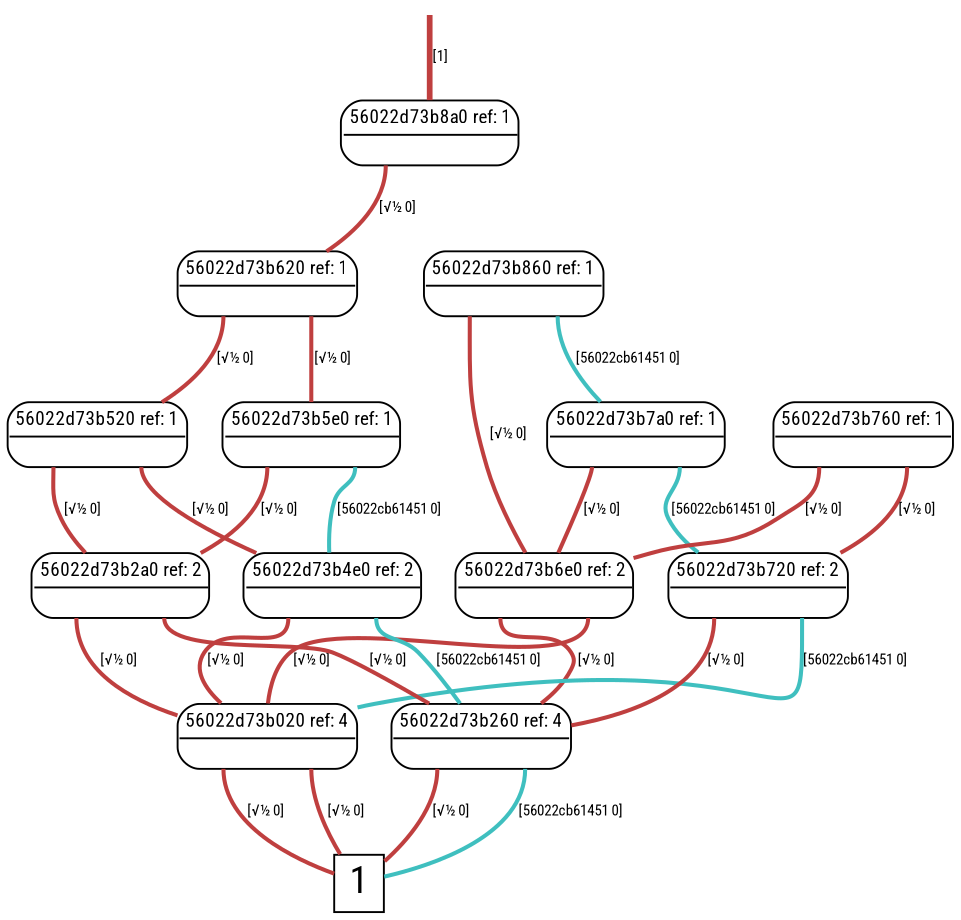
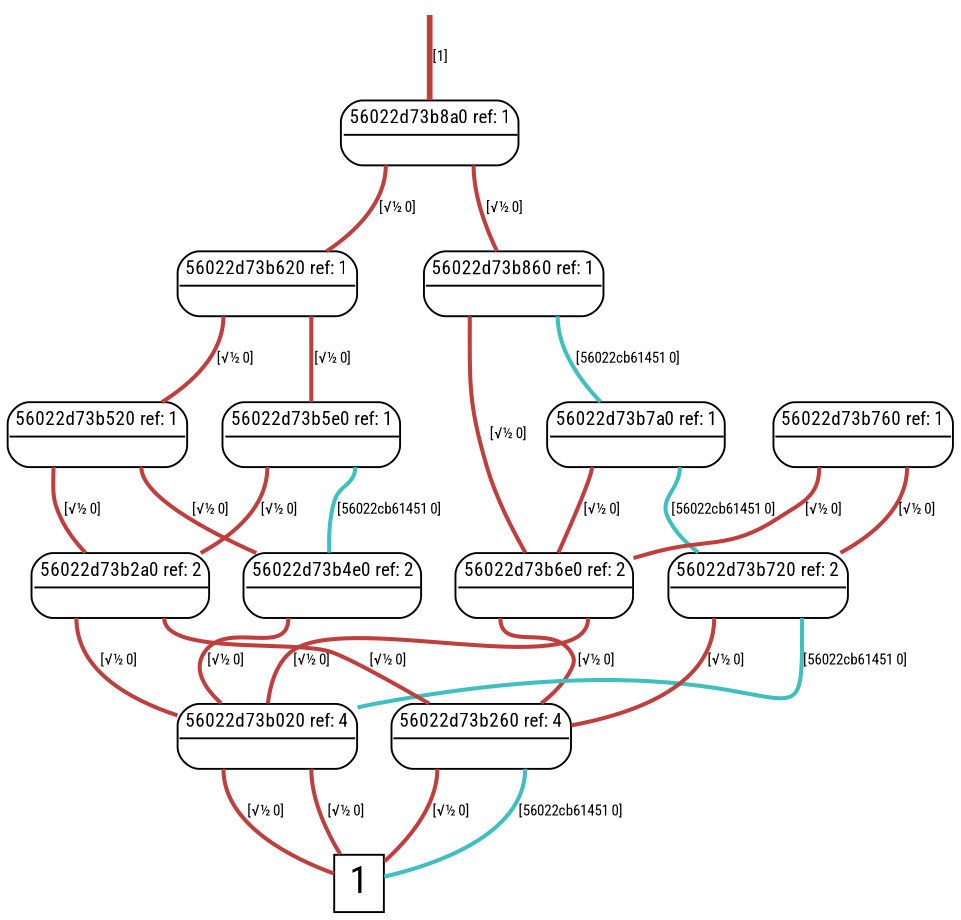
none -> (481, 209)
(421, 655) -> none
